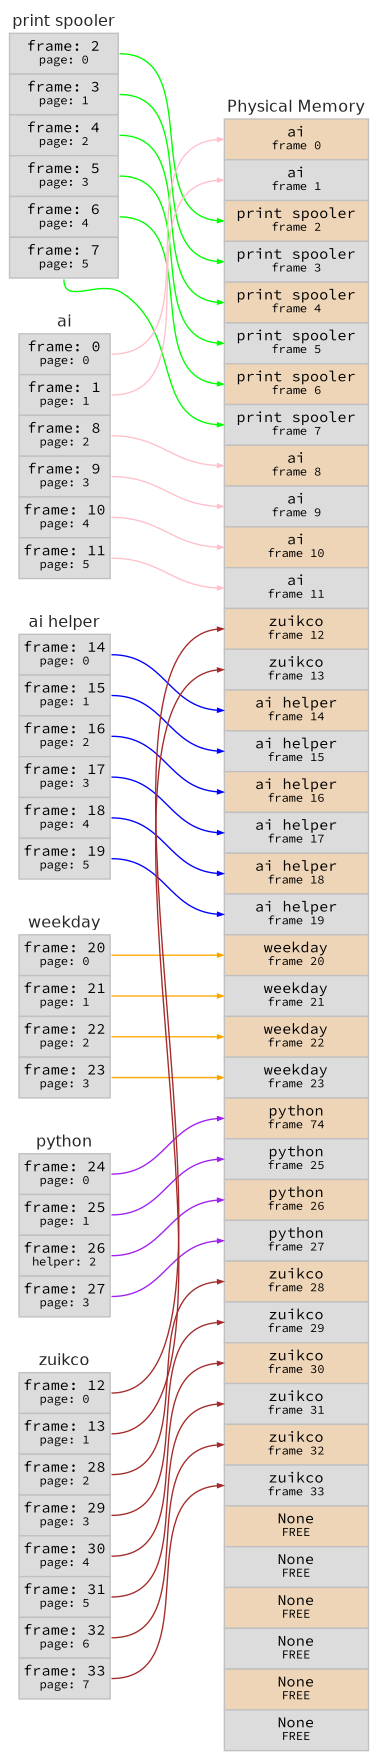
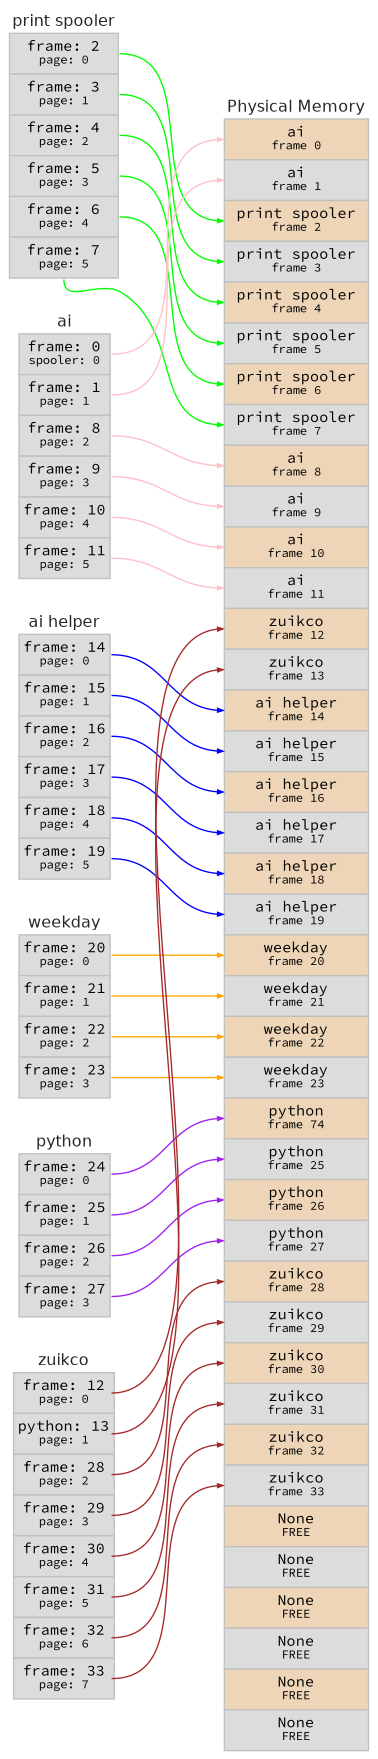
(65, 360) -> (65, 360)
(65, 1262) -> (65, 1262)
(65, 1426) -> (64, 1426)
